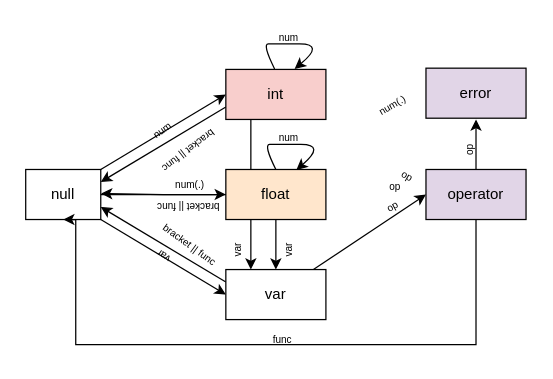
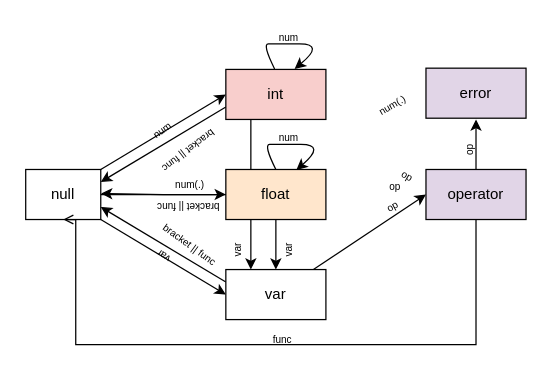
(73, 219) -> (70, 219)
